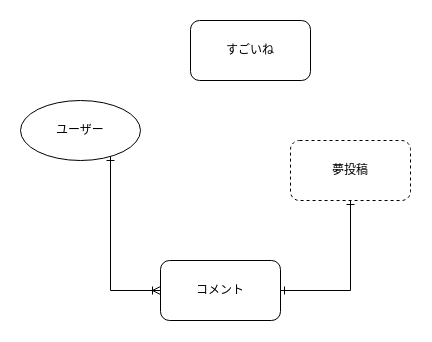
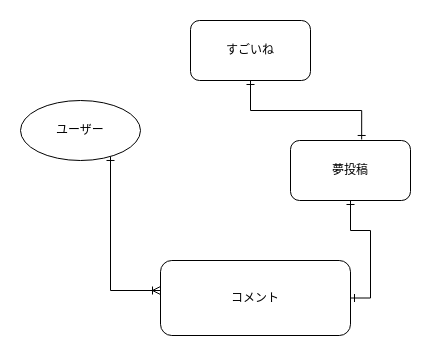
none -> (305, 111)
(351, 171) -> (351, 171)
(221, 291) -> (256, 298)
